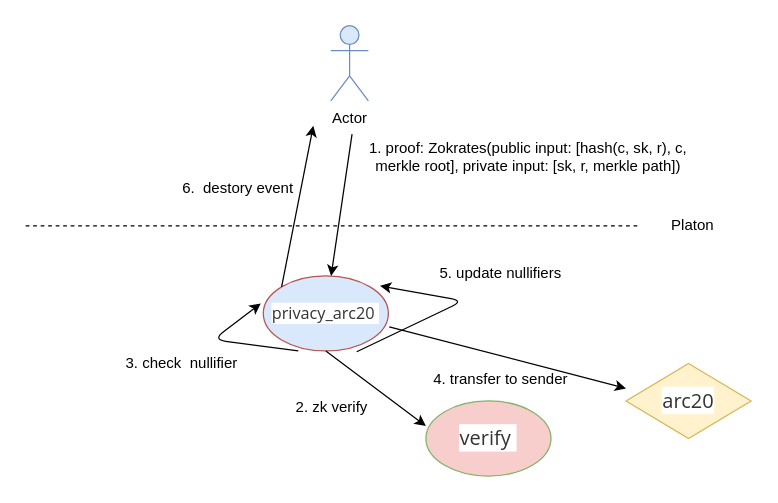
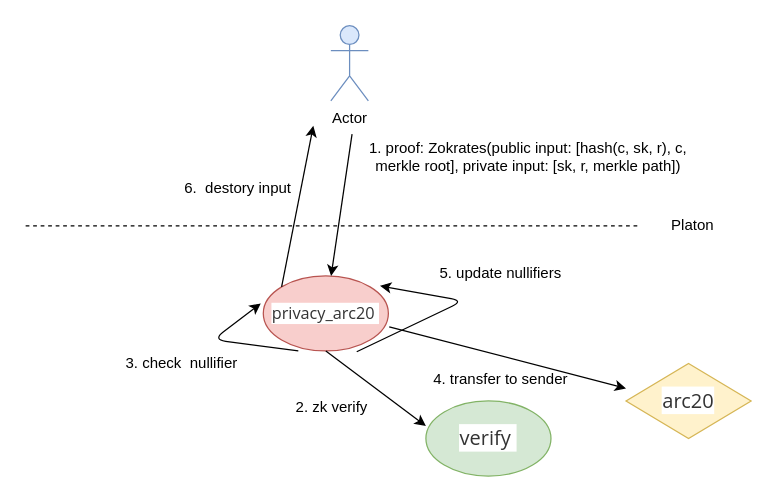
(238, 188) -> (238, 188)
(326, 313) -> (326, 313)
(488, 438) -> (488, 438)
